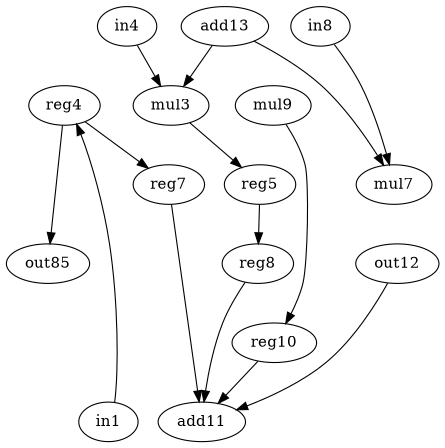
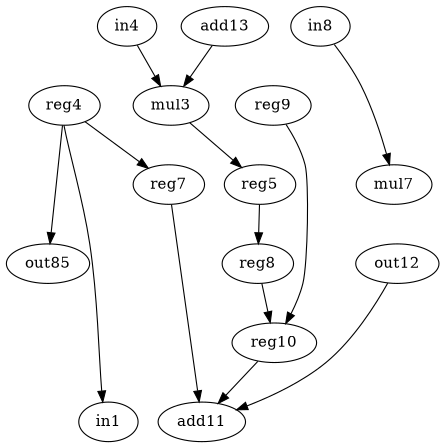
(325, 89) -> none
(273, 105) -> (273, 105)
(112, 266) -> (92, 257)
(219, 334) -> (265, 298)
